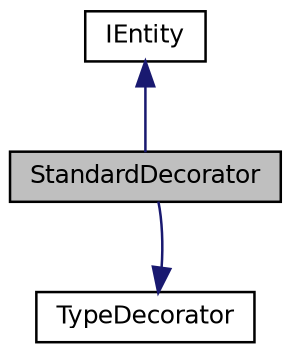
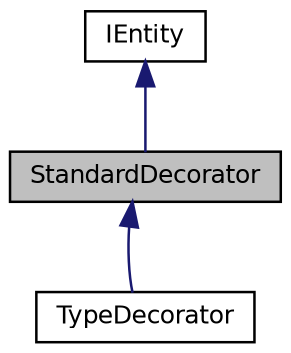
(162, 235) -> (129, 260)
